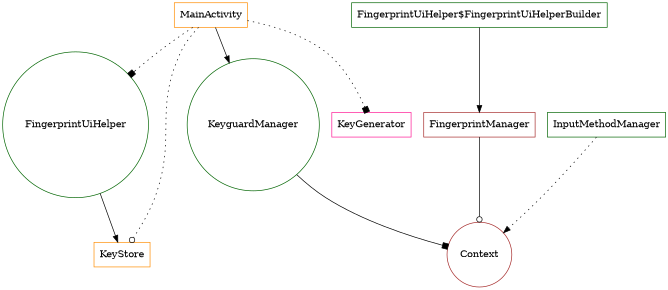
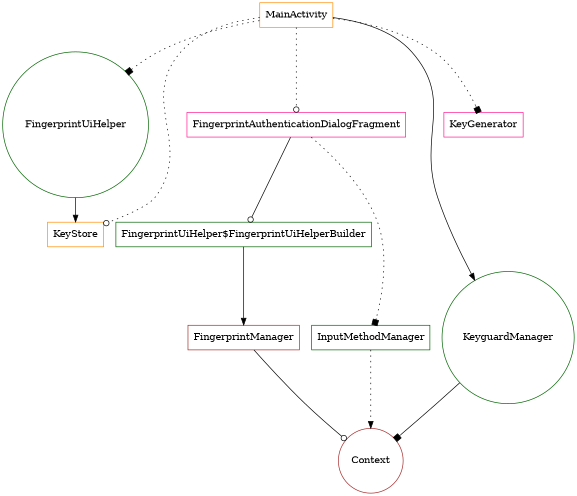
none -> (296, 125)
